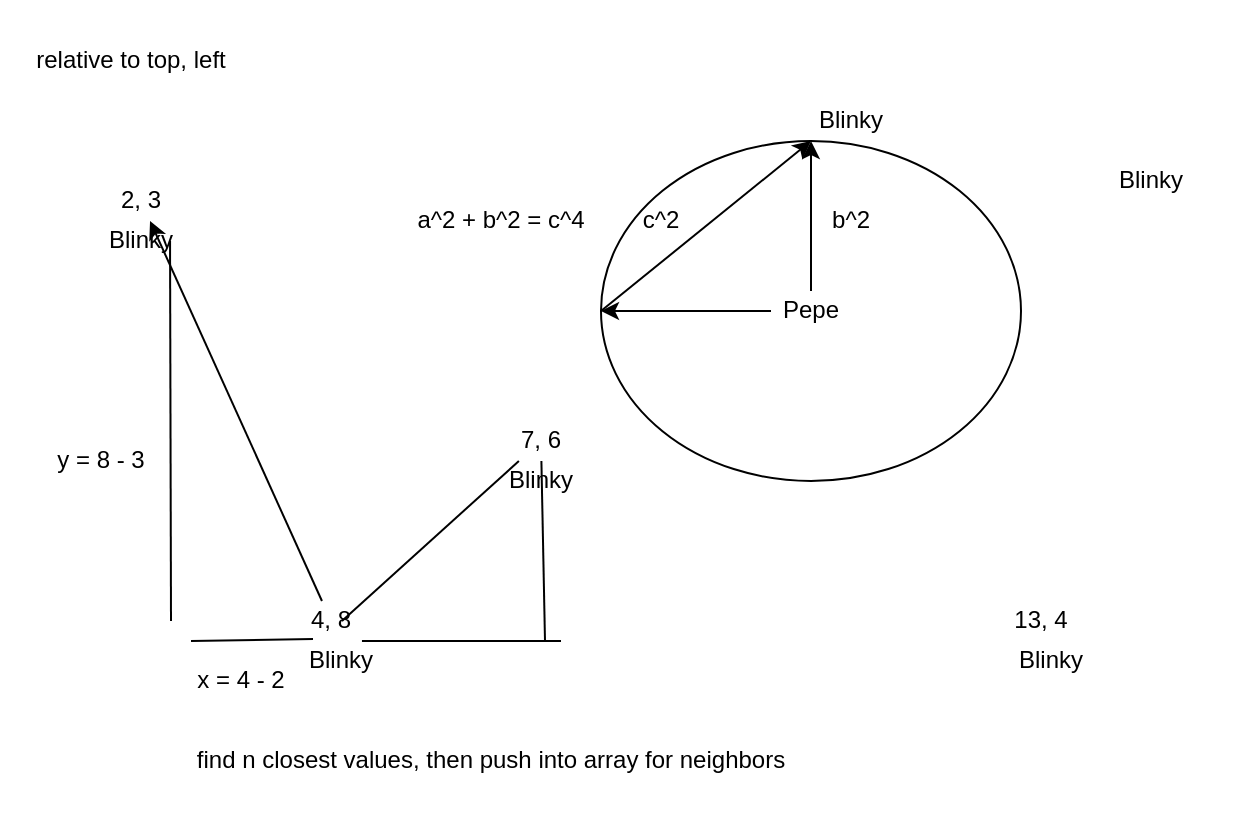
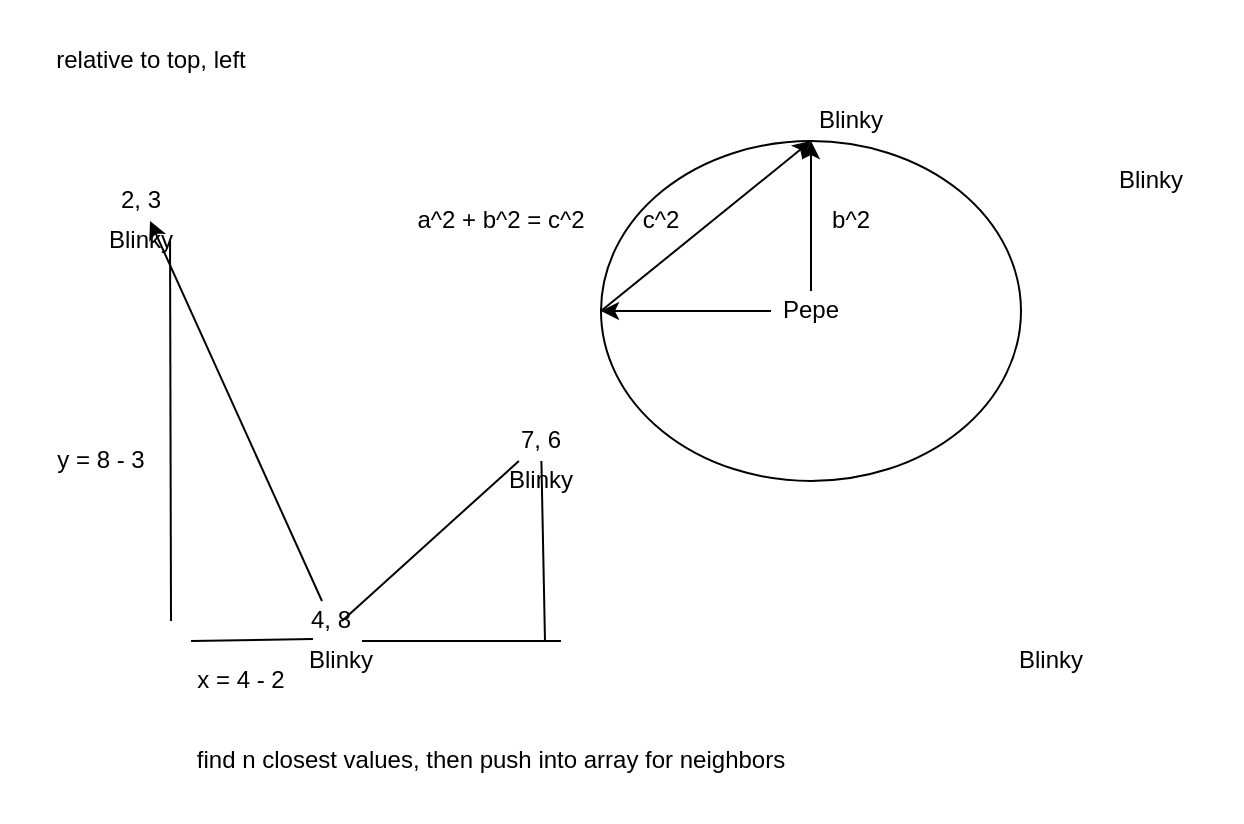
(131, 61) -> (151, 61)
(502, 221) -> (502, 221)
(1041, 621) -> none
